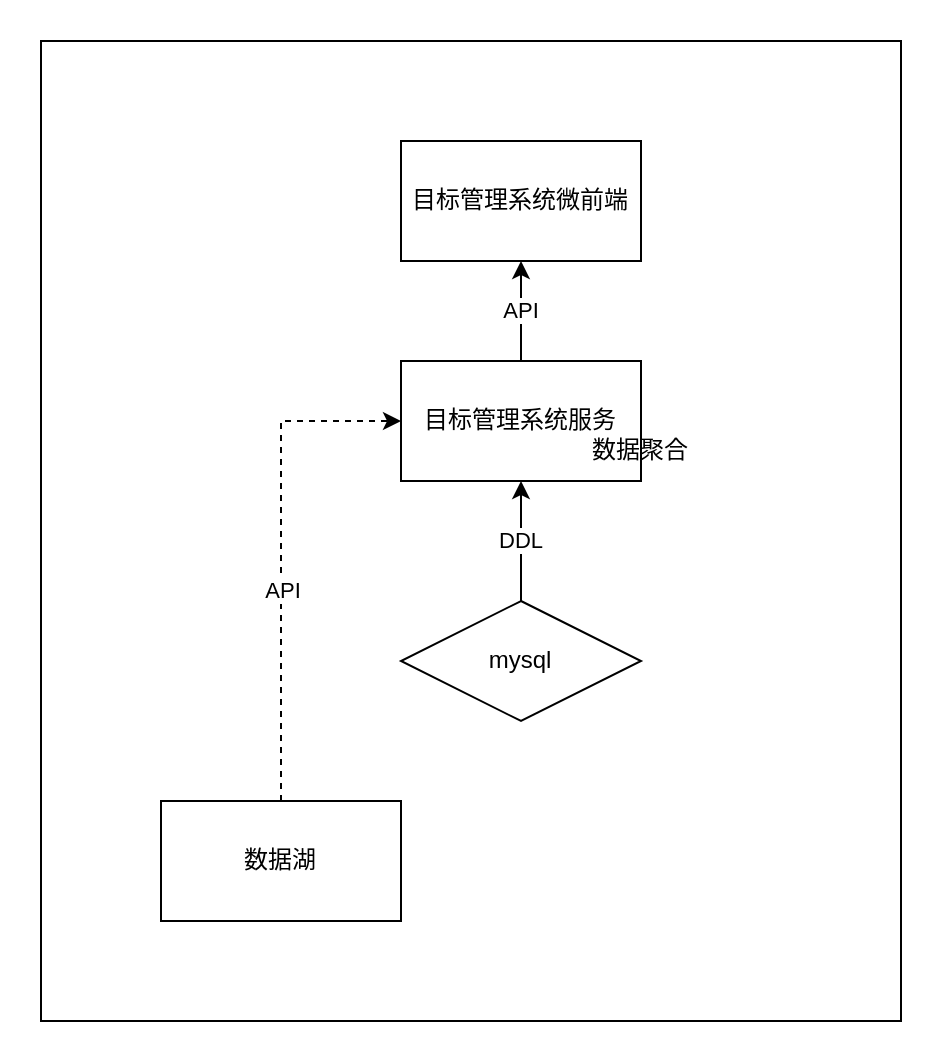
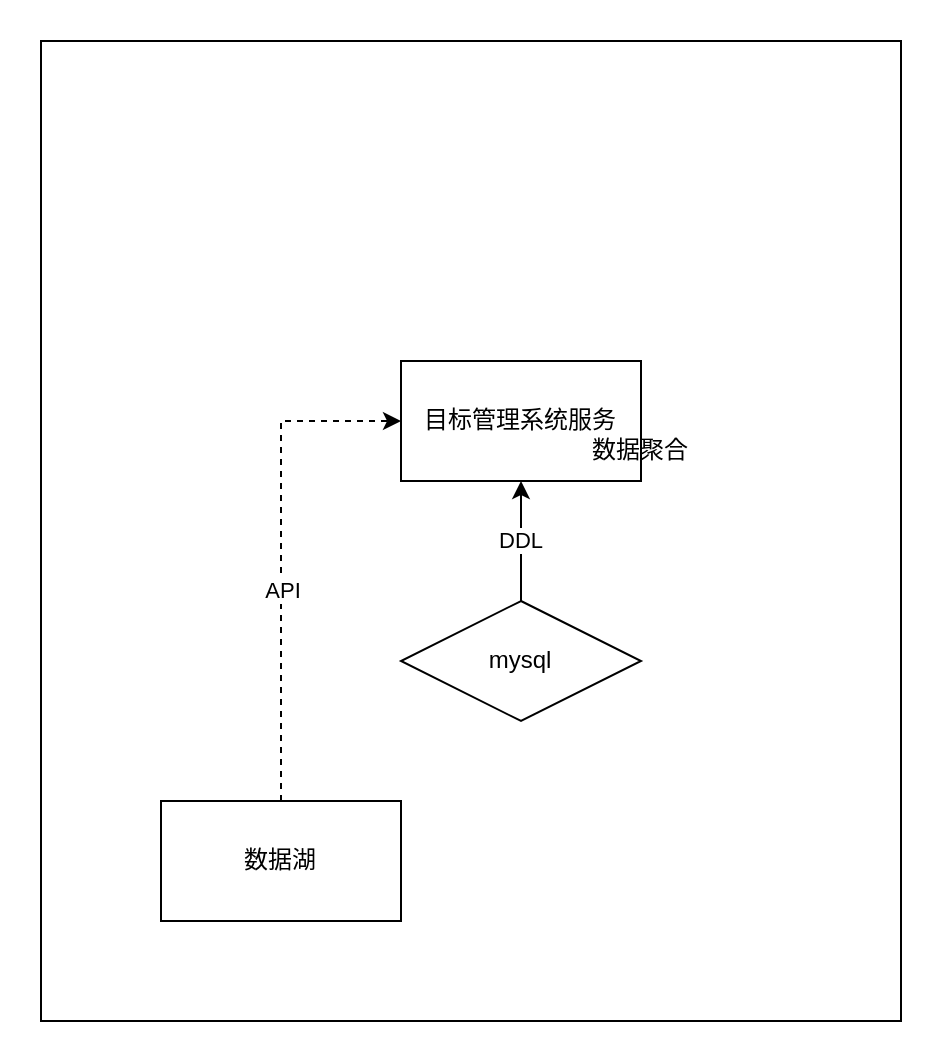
(521, 201) -> none
(521, 318) -> none
